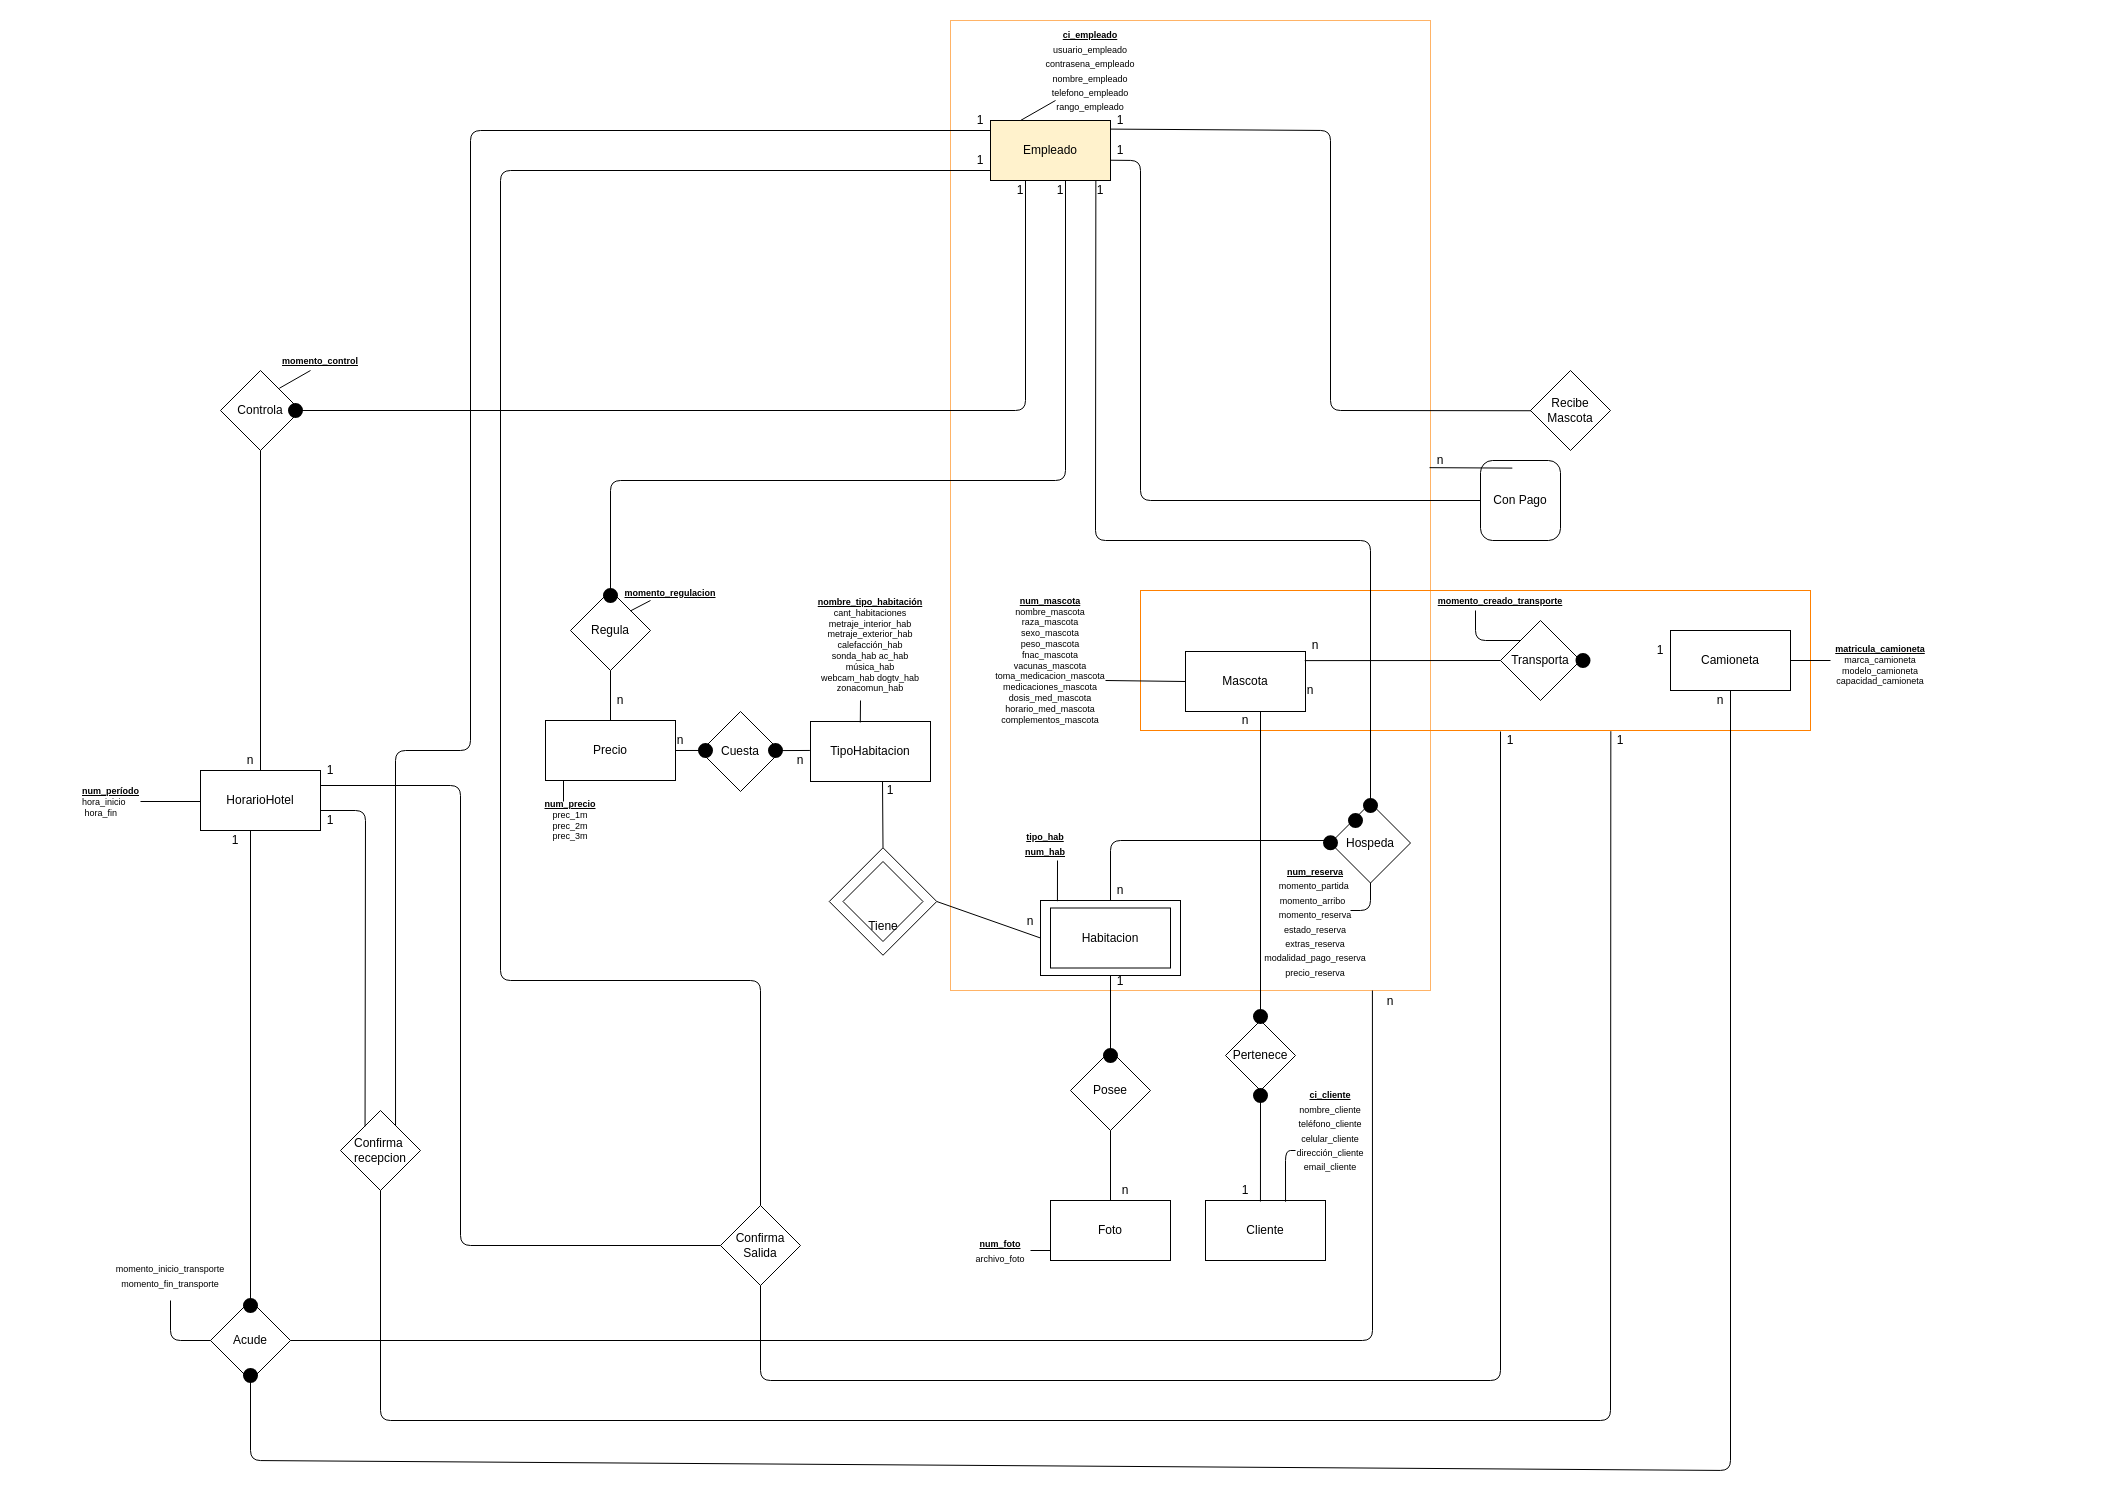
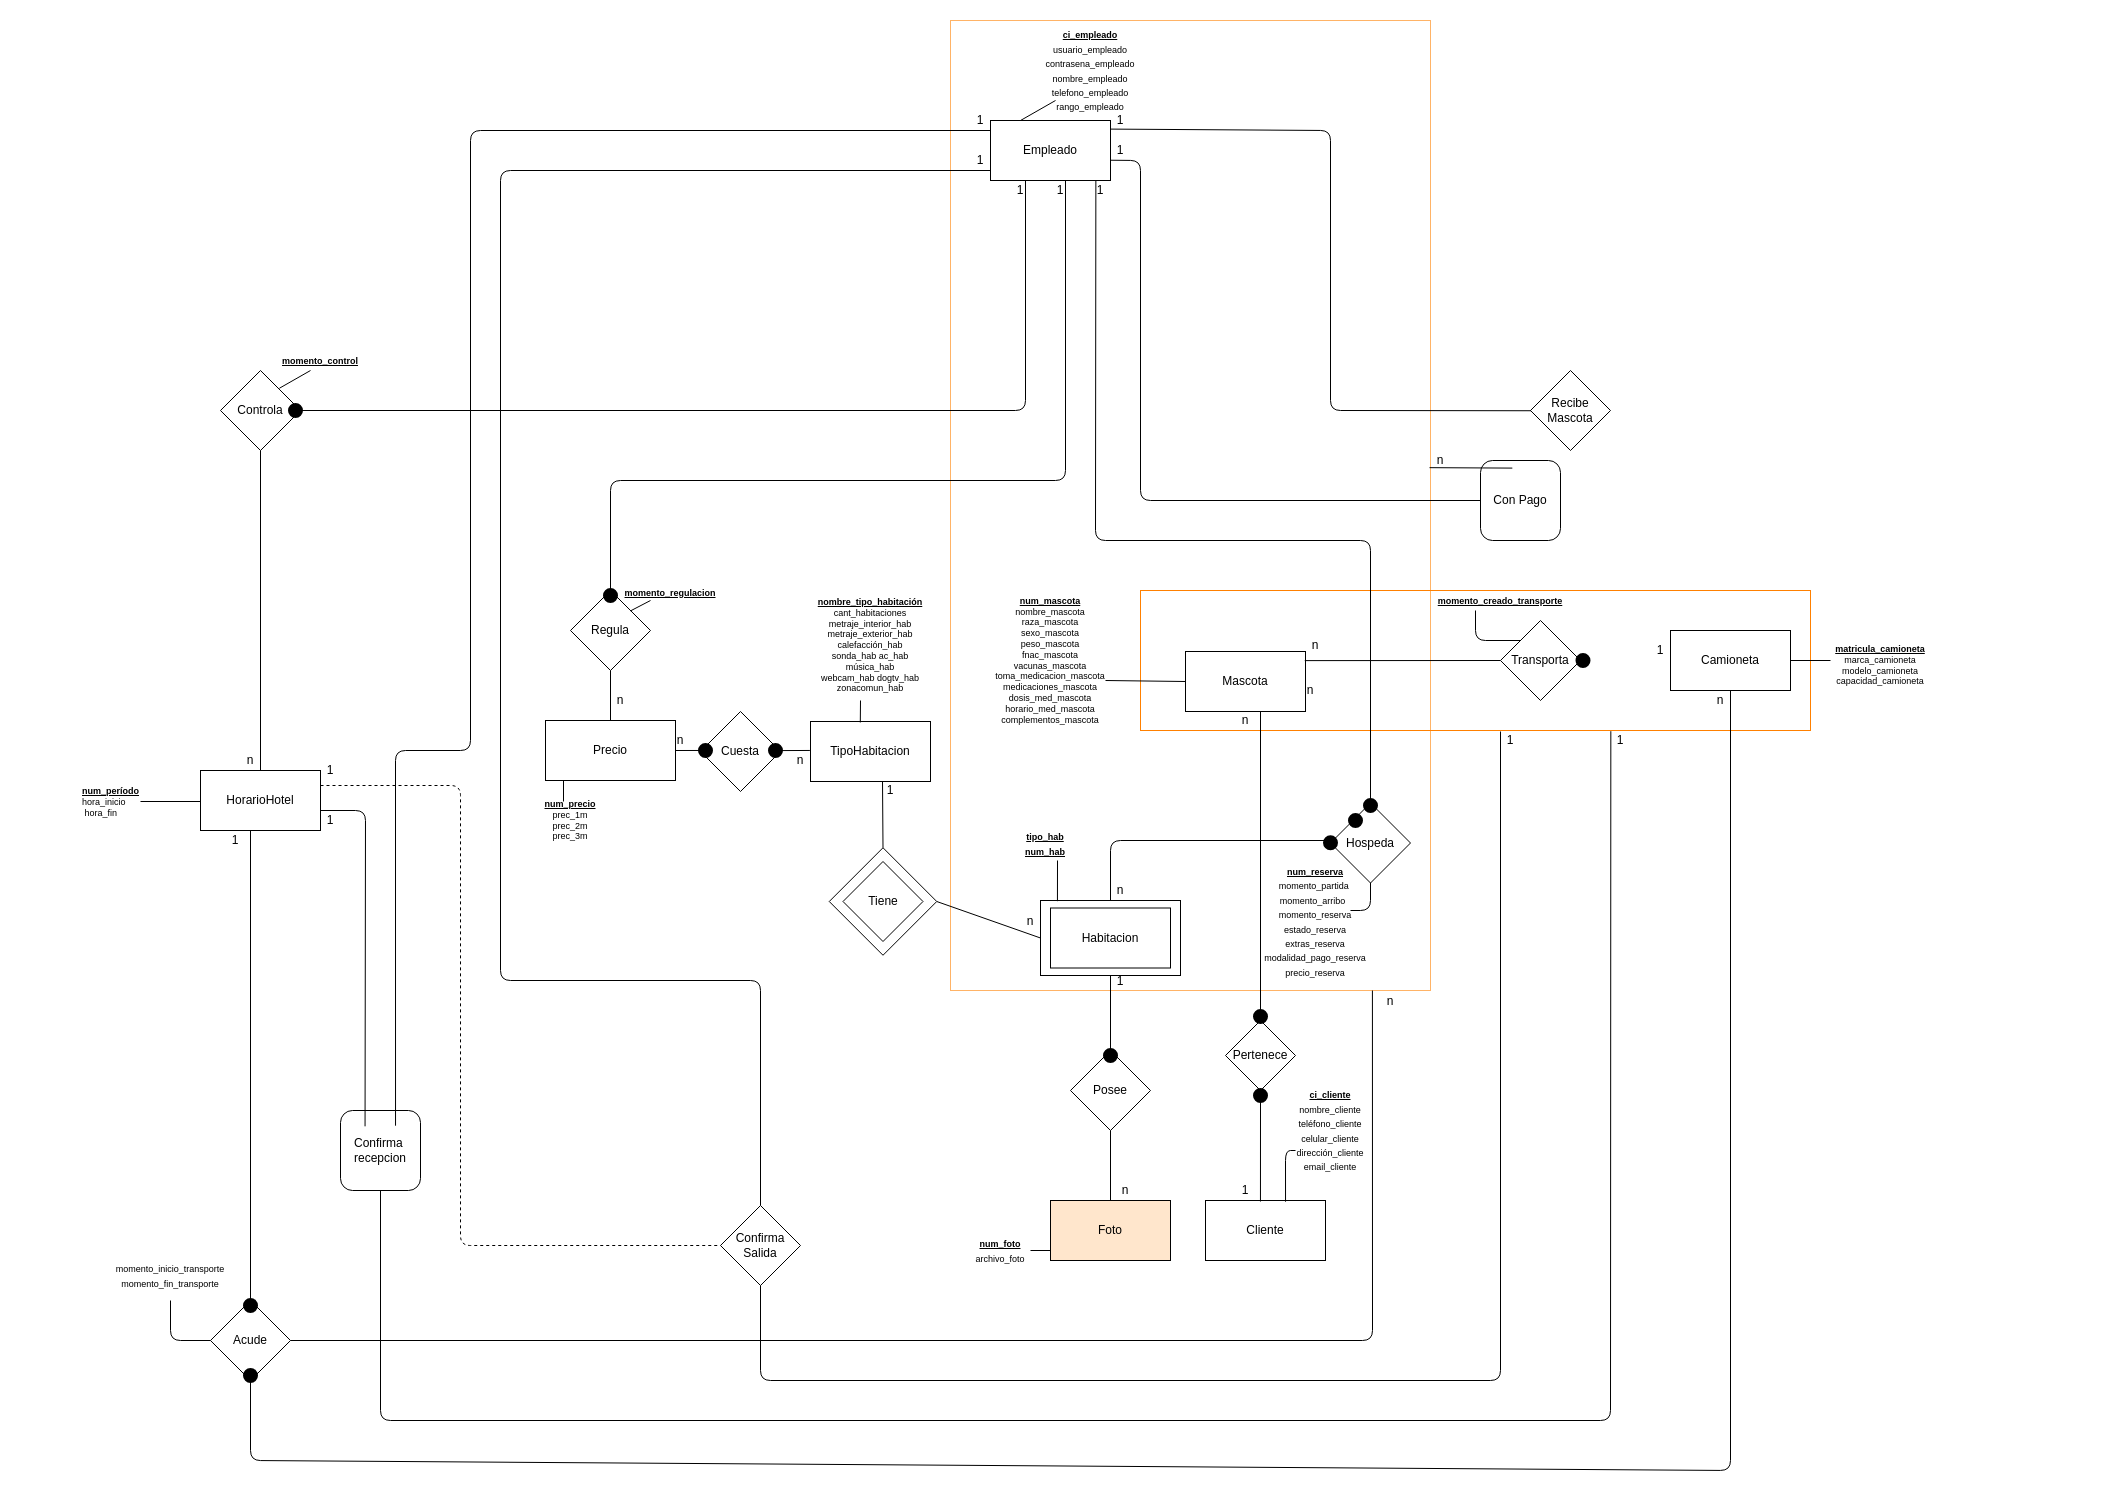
(1051, 151) -> (1051, 151)
(883, 927) -> (883, 902)
(461, 1076) -> (461, 1076)
(381, 1151) -> (381, 1151)
(1111, 1231) -> (1111, 1231)
